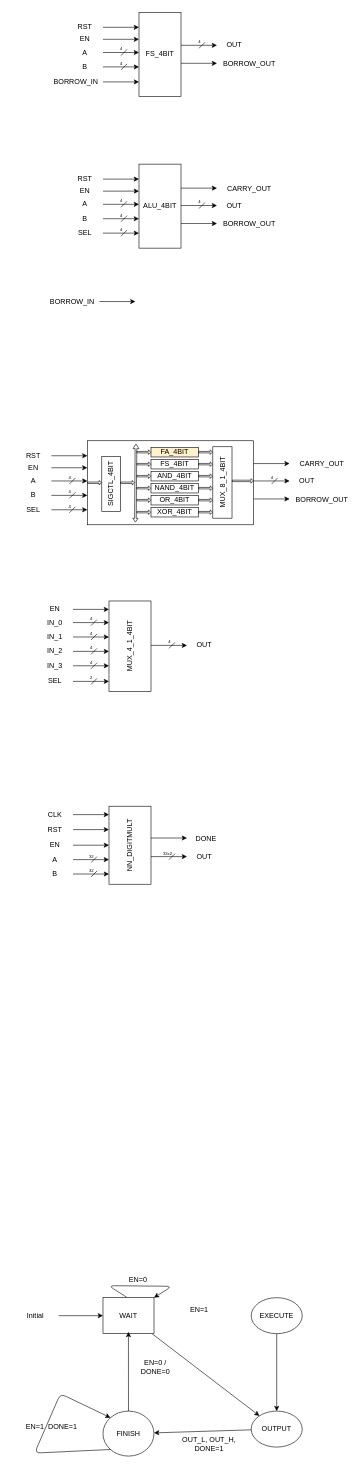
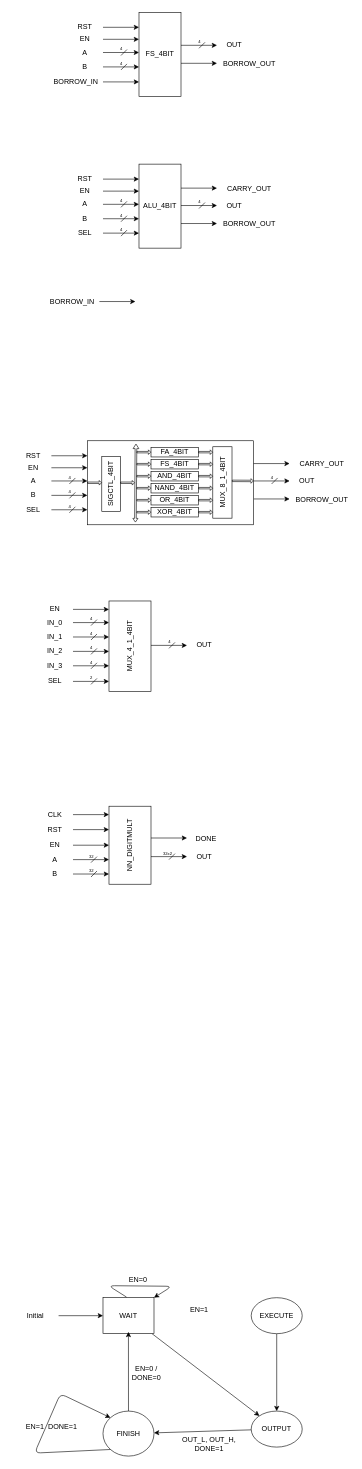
(175, 452) -> (175, 452)
(155, 1366) -> (146, 1372)
